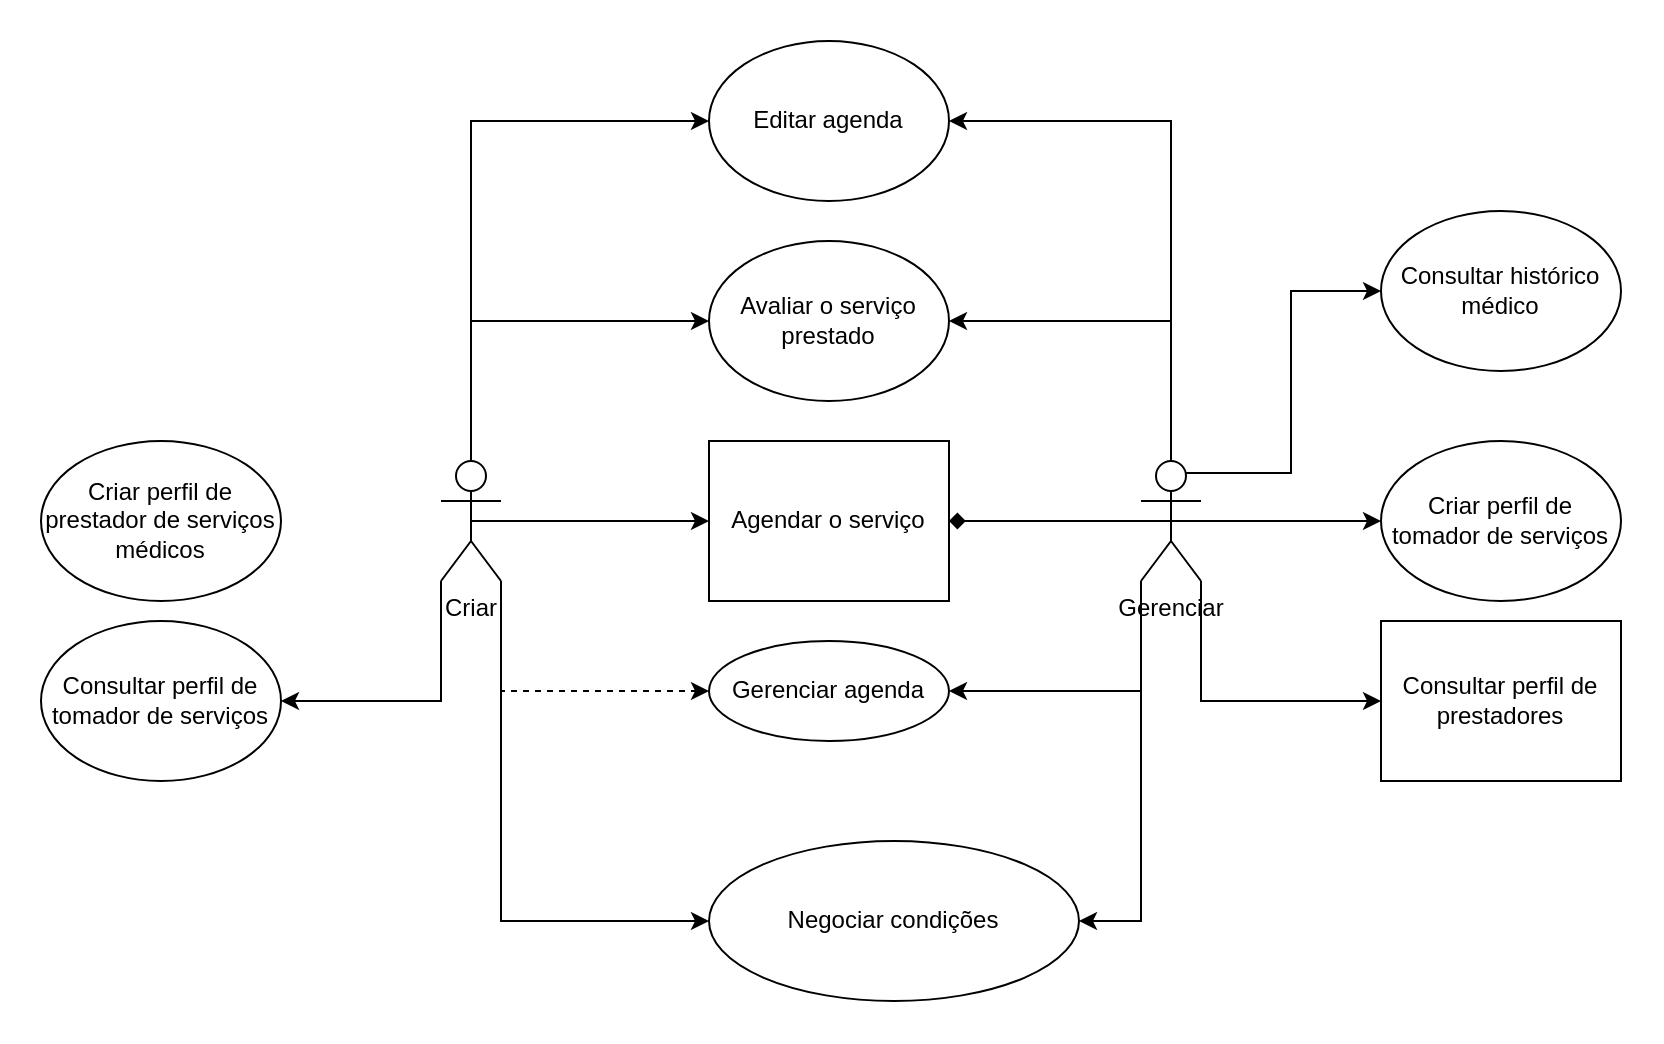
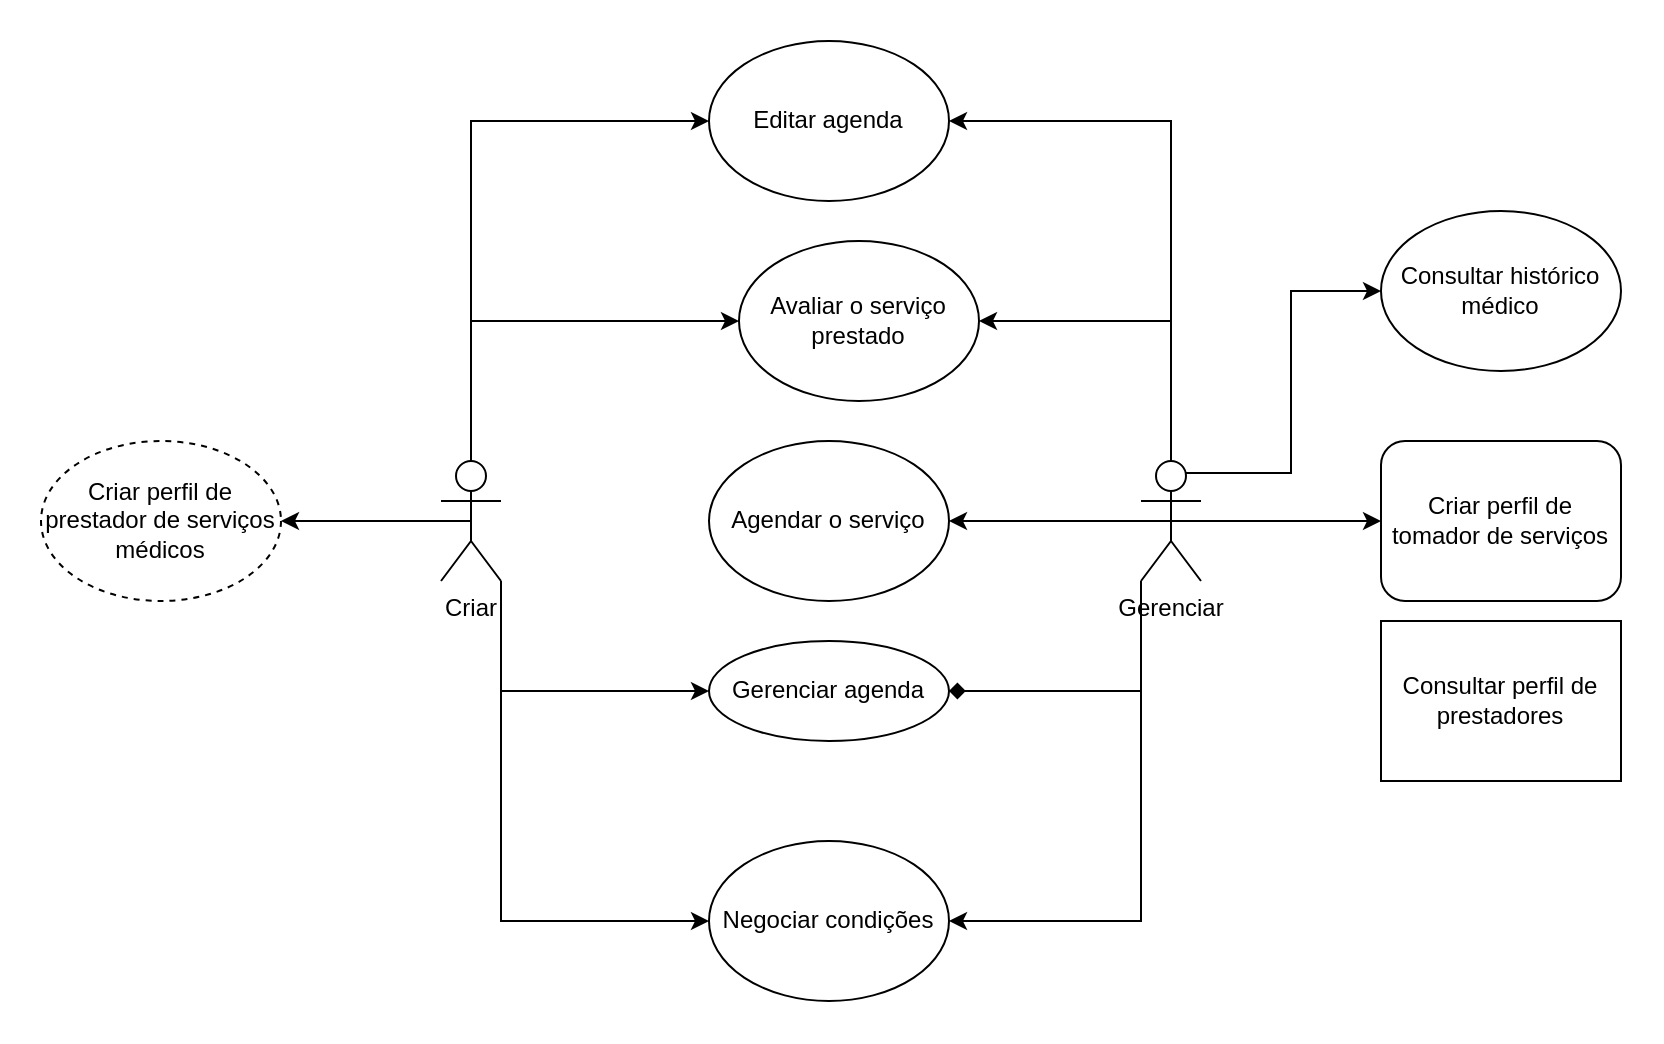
(829, 321) -> (859, 321)
(161, 521) -> (161, 521)
none -> (381, 521)
(593, 521) -> none
(829, 521) -> (829, 521)
(965, 521) -> (964, 521)
(1501, 521) -> (1501, 521)
(599, 691) -> (599, 691)
(964, 691) -> (965, 691)
(161, 701) -> none
(427, 701) -> none
(1225, 701) -> none
(894, 921) -> (829, 921)
